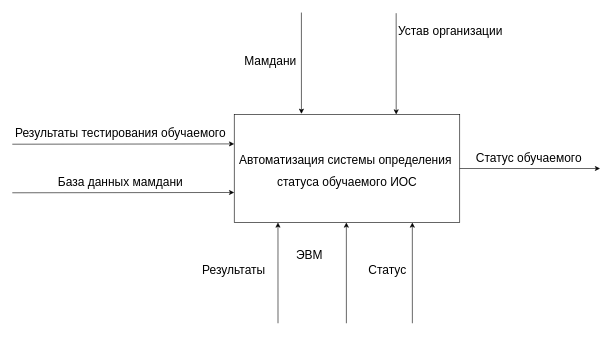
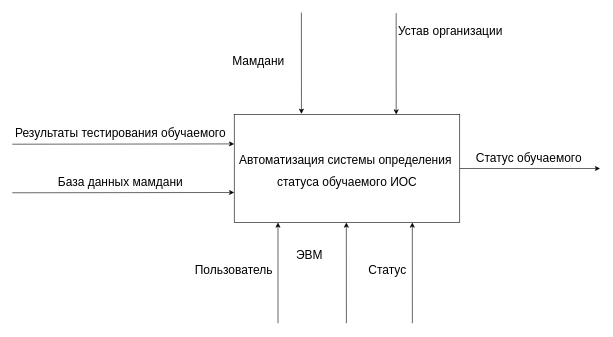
(270, 60) -> (258, 60)
(234, 269) -> (234, 269)
